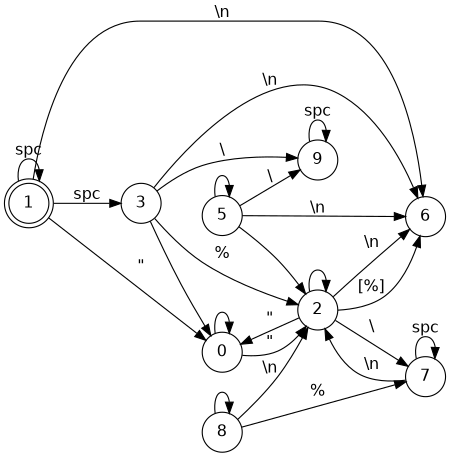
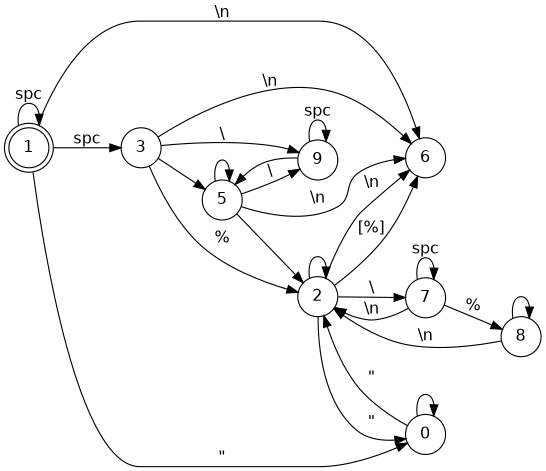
none -> (268, 161)
(176, 275) -> (177, 171)
(318, 406) -> (468, 315)
